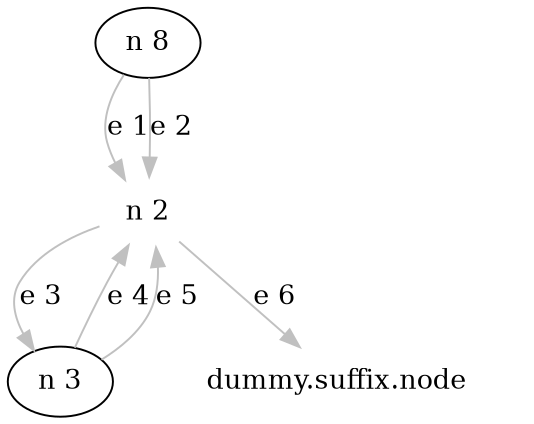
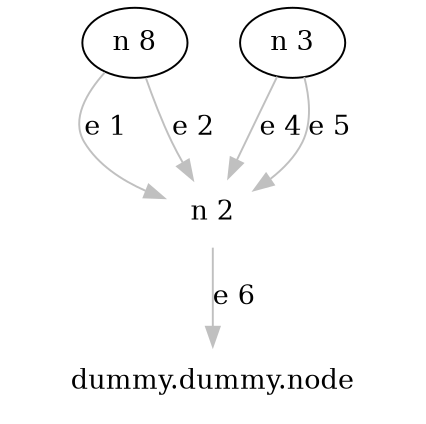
(34, 265) -> none
(337, 382) -> (213, 382)
